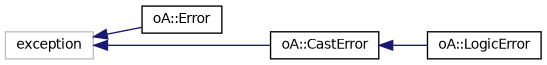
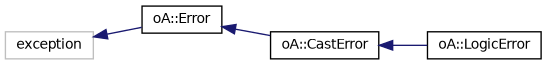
(189, 45) -> (253, 32)
